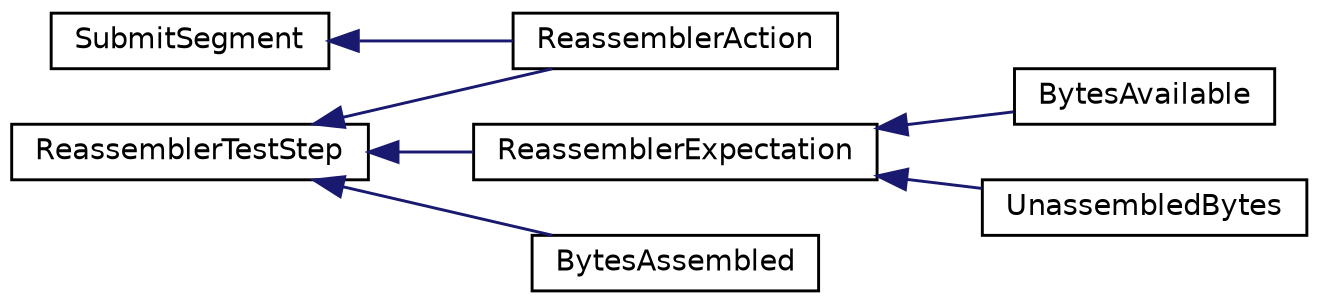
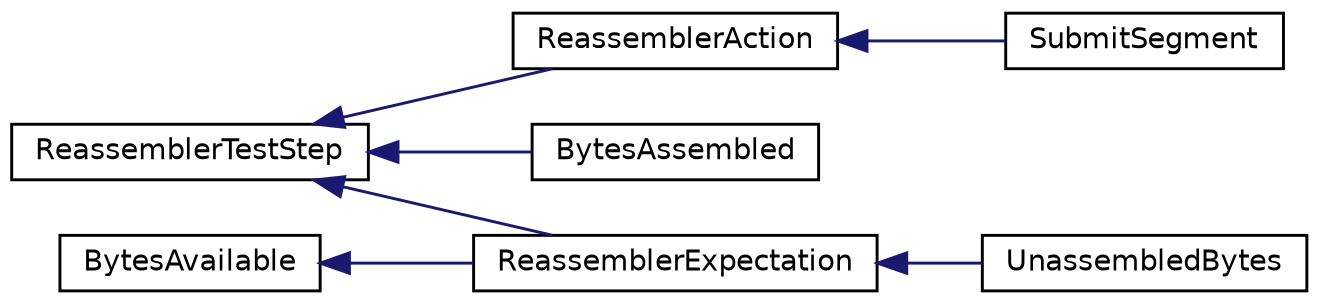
(436, 41) -> (936, 41)
(960, 118) -> (411, 263)
